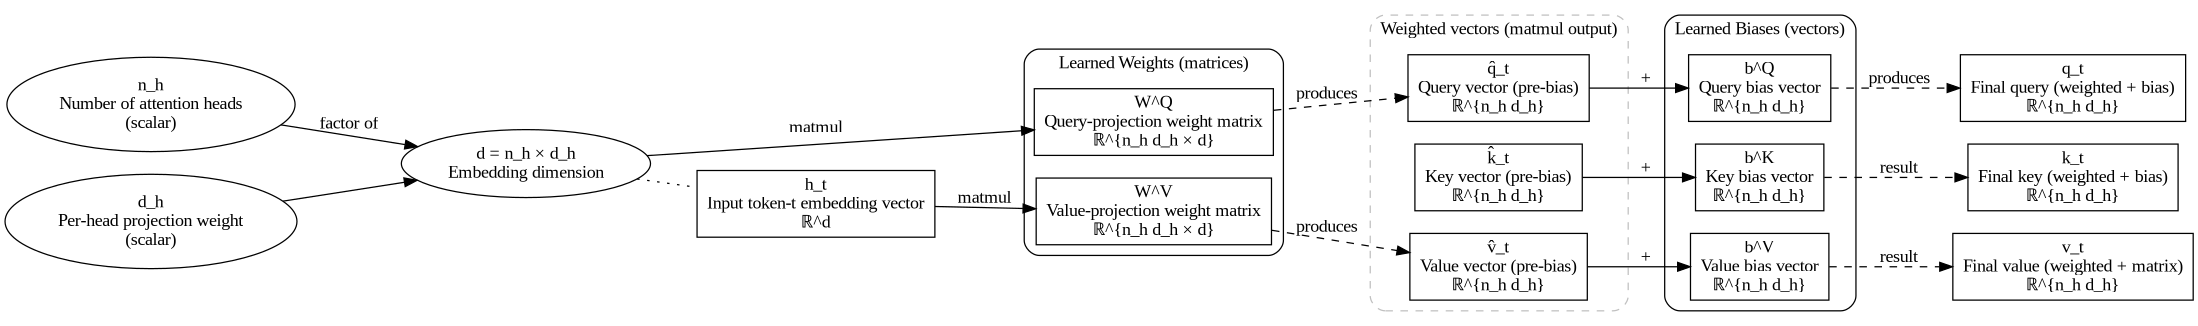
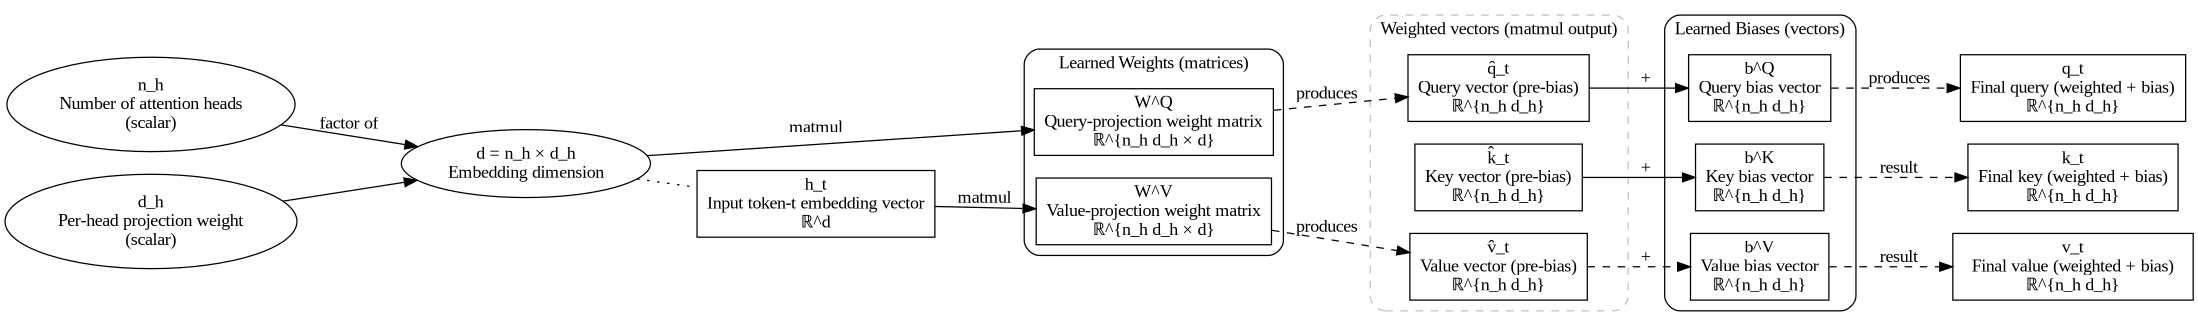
(1637, 267) -> (1637, 267)
(2073, 267) -> (2073, 267)
